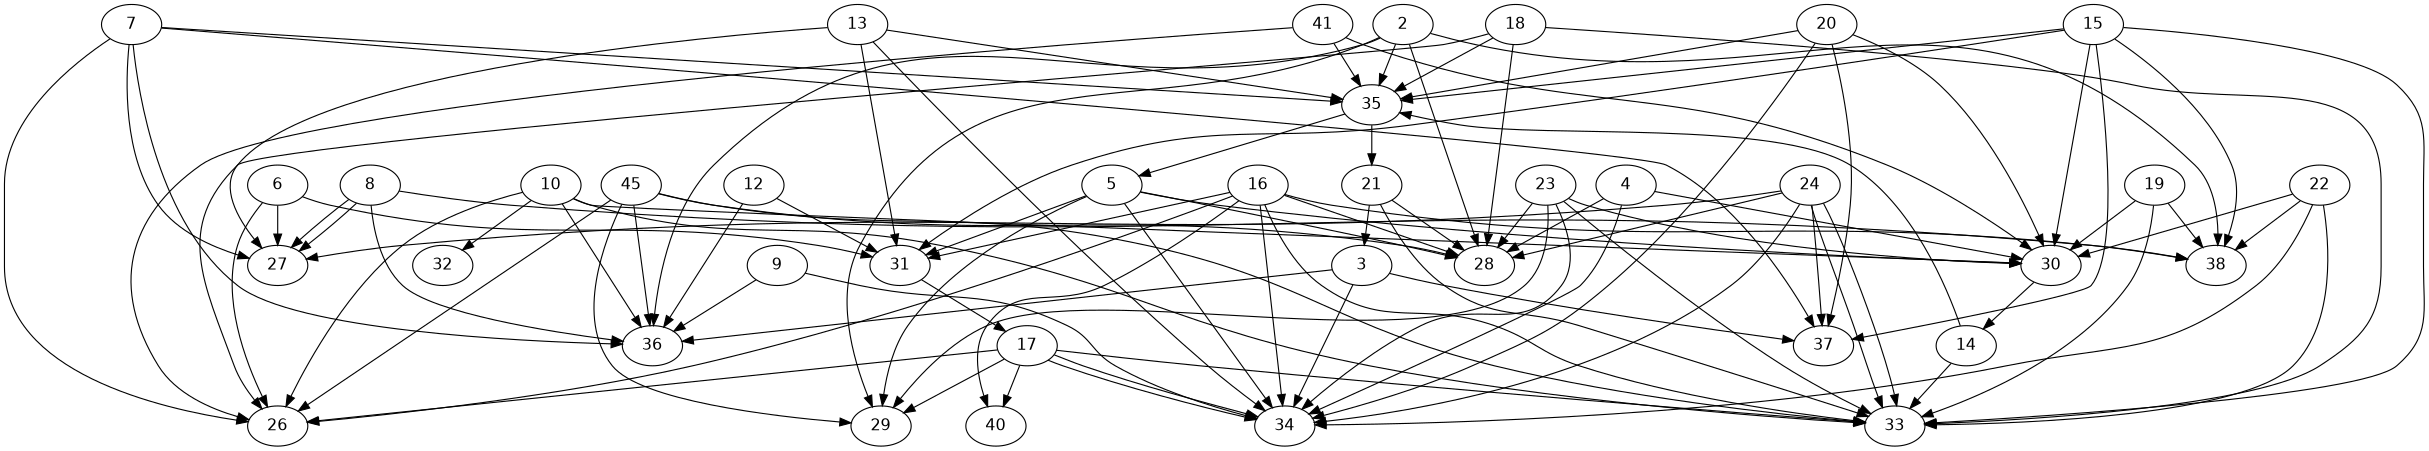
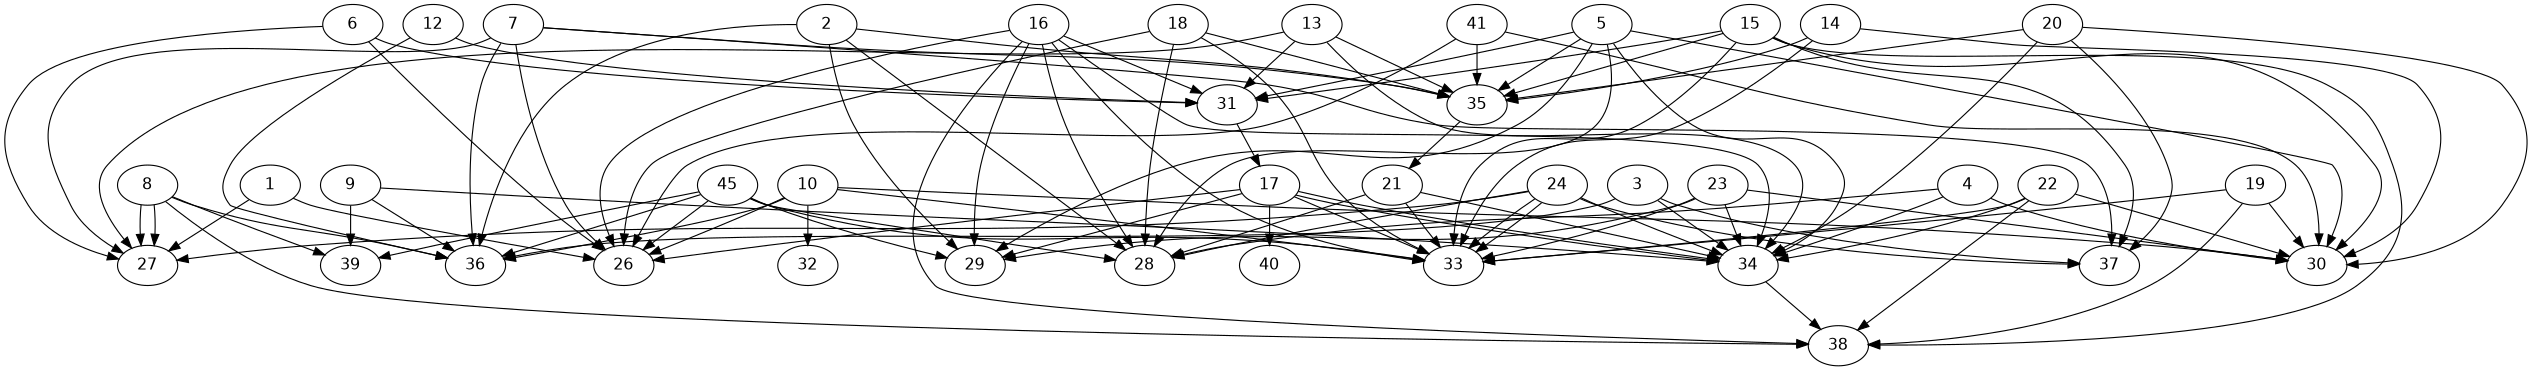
(1756, 55) -> (1789, 302)
(1247, 143) -> (1533, 69)
none -> (270, 185)
(1367, 219) -> (1615, 235)
(1519, 221) -> none
none -> (351, 265)
(1126, 274) -> (992, 126)
(2016, 299) -> (2246, 56)
